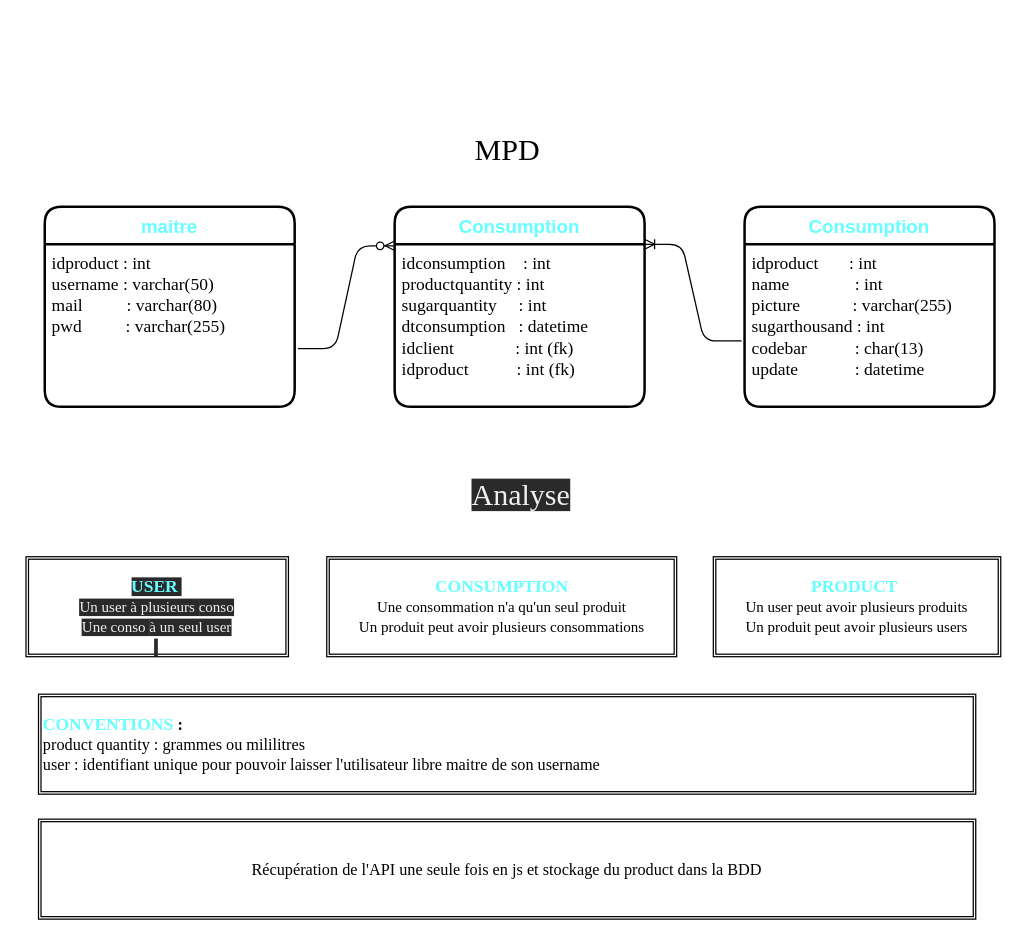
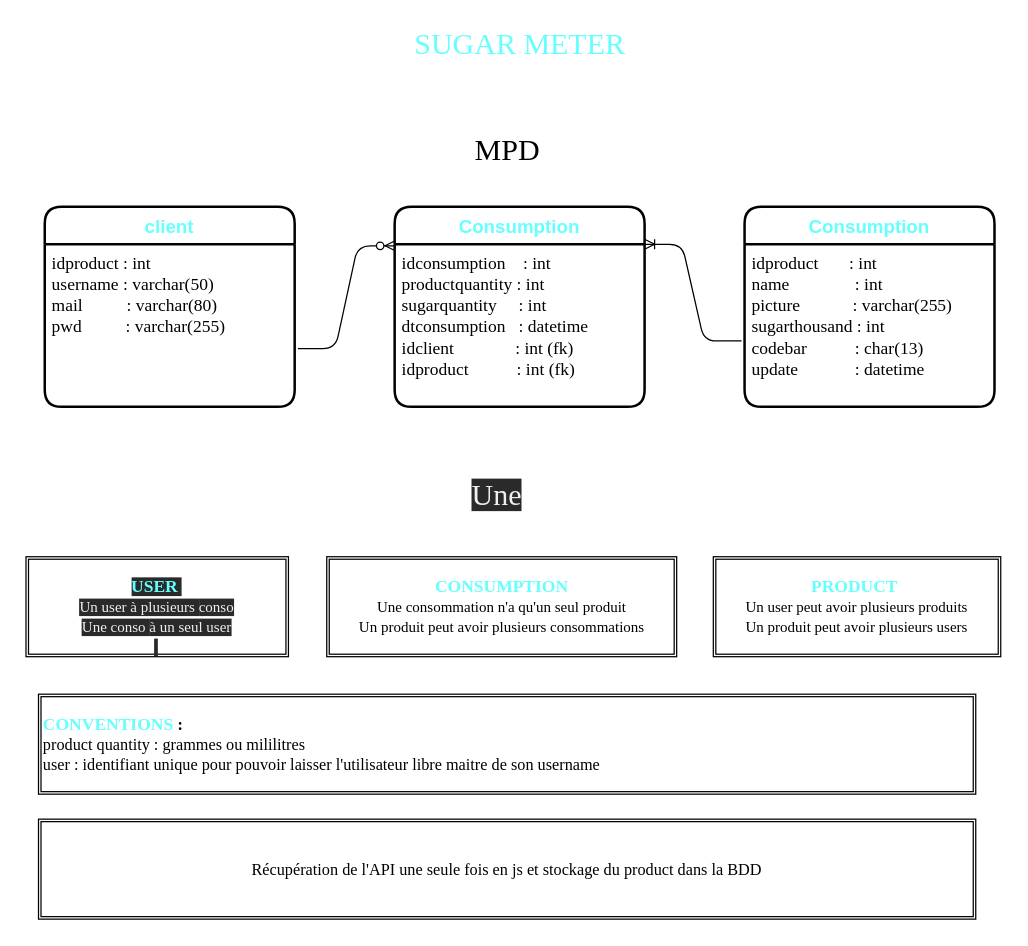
none -> (519, 44)
(169, 227) -> (169, 227)
(499, 487) -> (484, 487)
